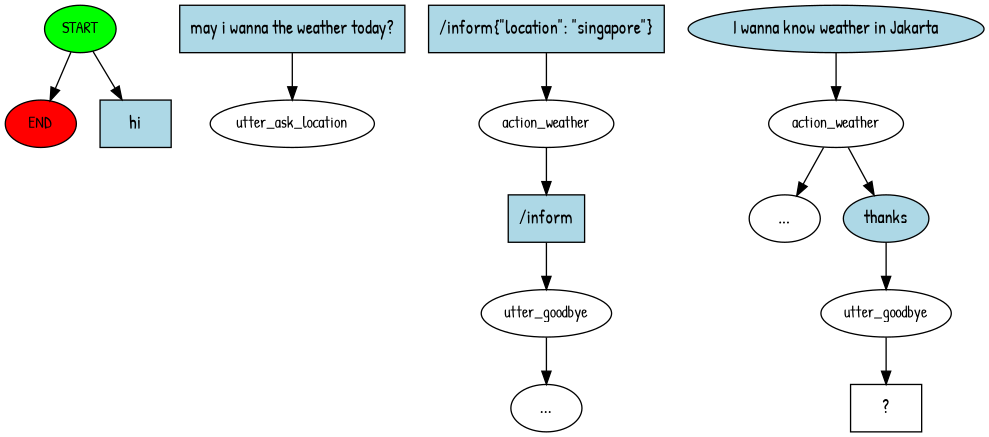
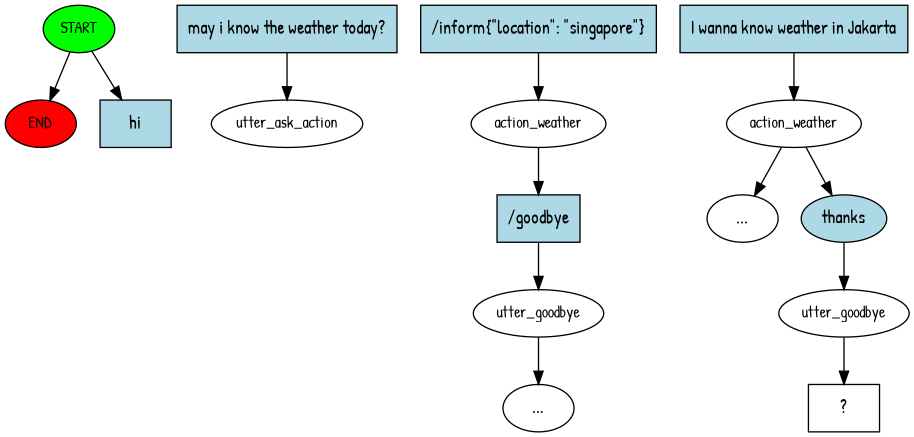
(292, 29) -> (287, 29)
(836, 29) -> (794, 29)
(292, 124) -> (287, 124)
(546, 219) -> (539, 219)
